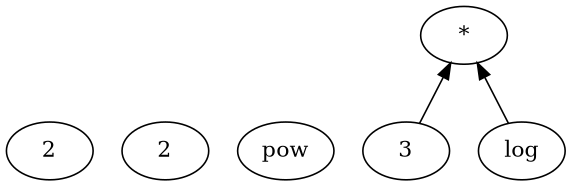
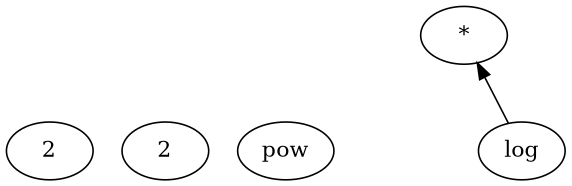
(406, 151) -> none
